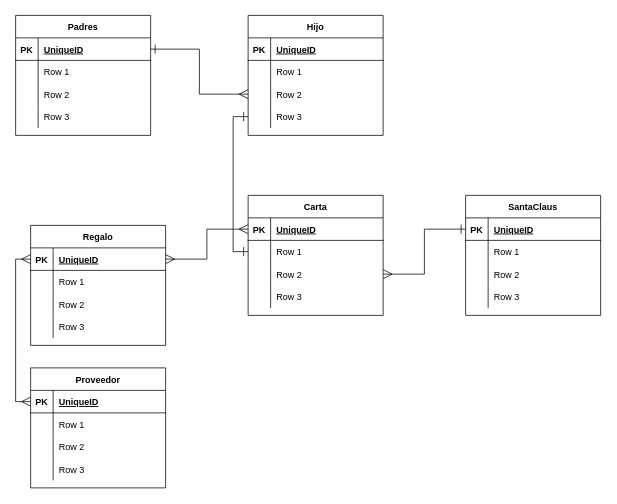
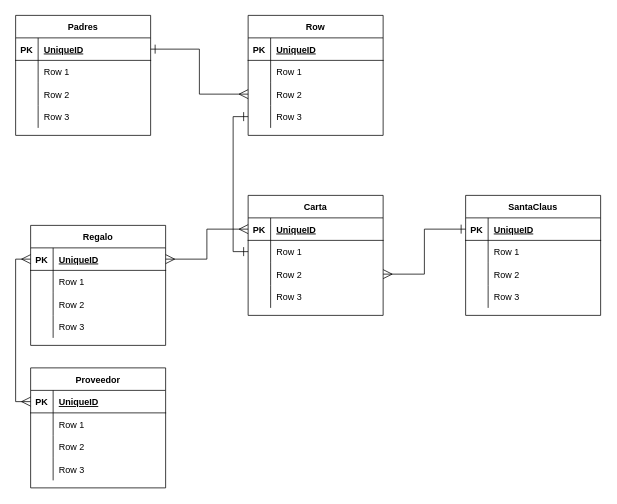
(315, 27) -> (315, 27)
